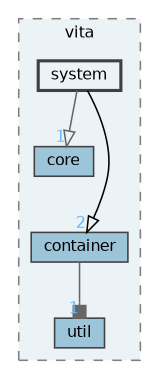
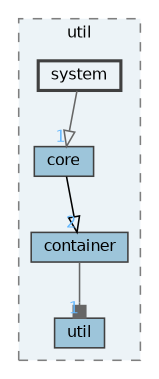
(80, 34) -> (80, 34)
(109, 154) -> (70, 197)
